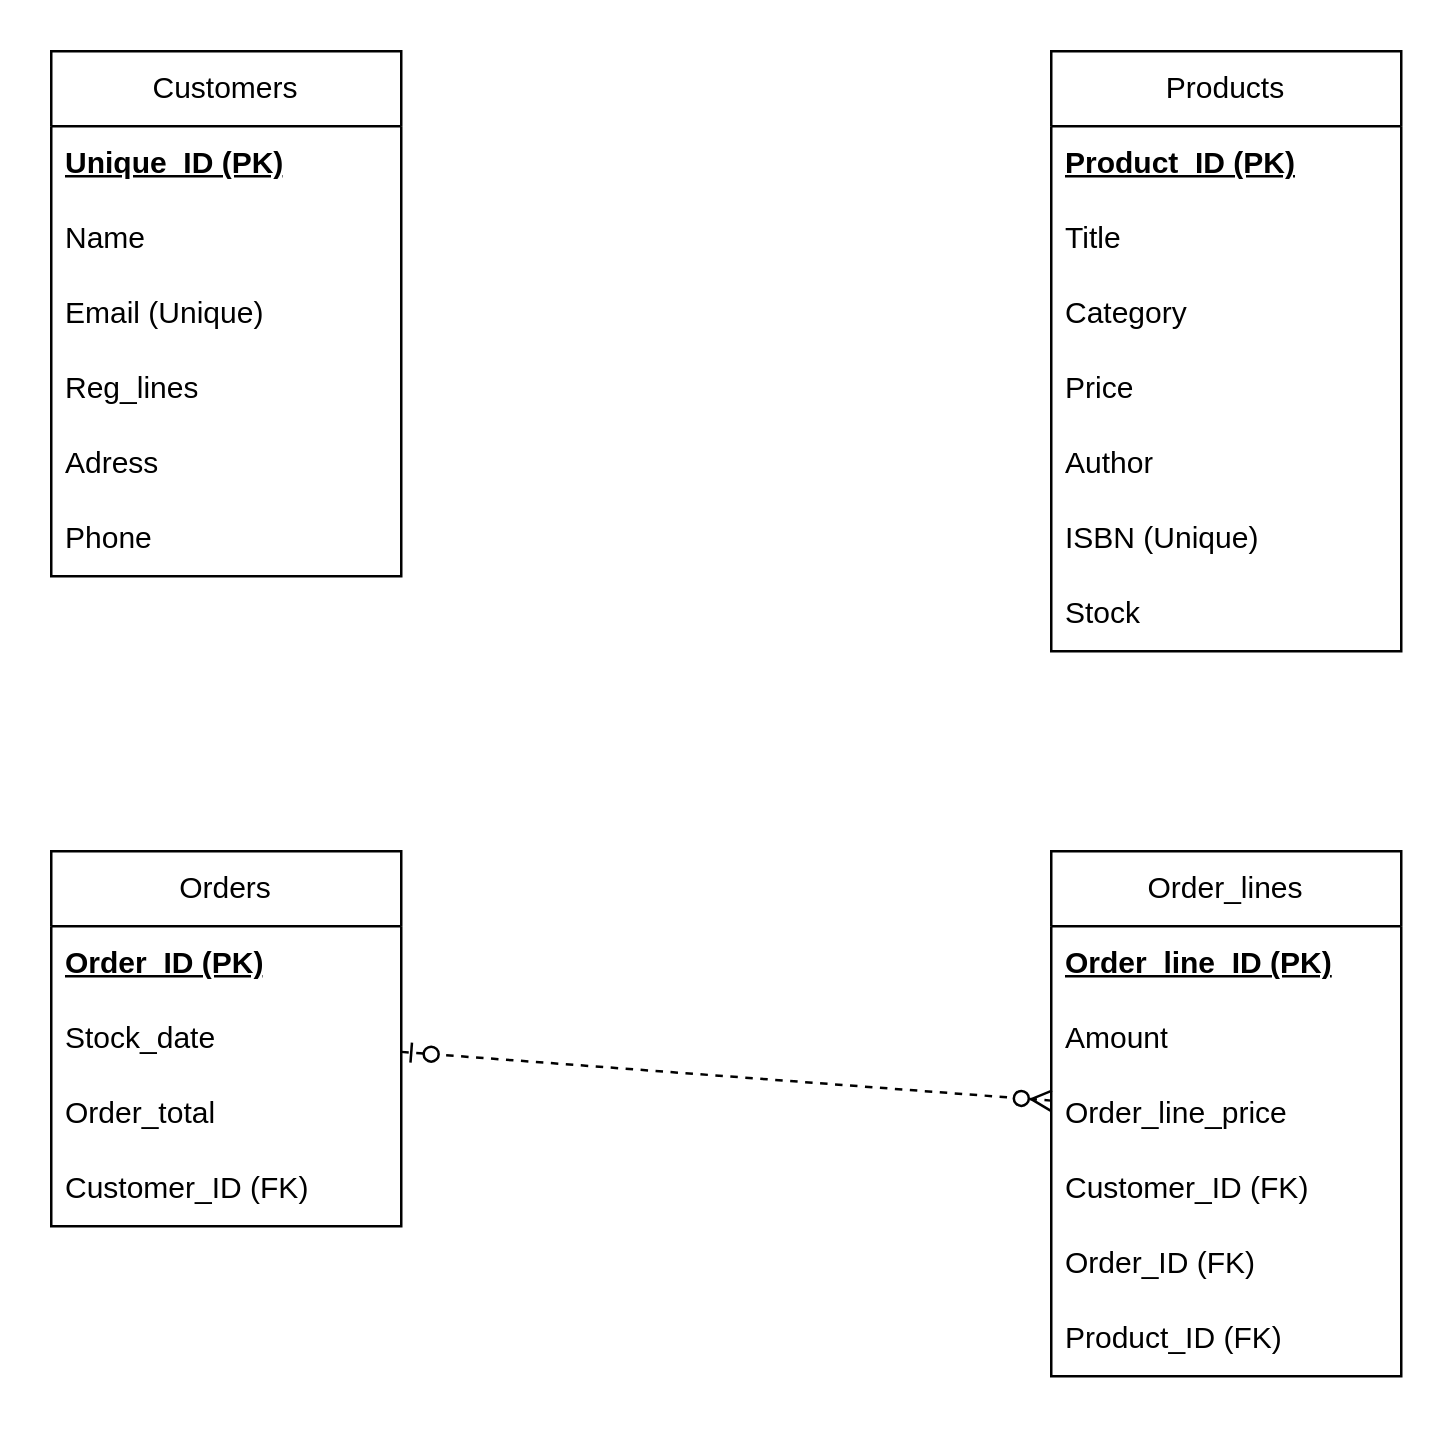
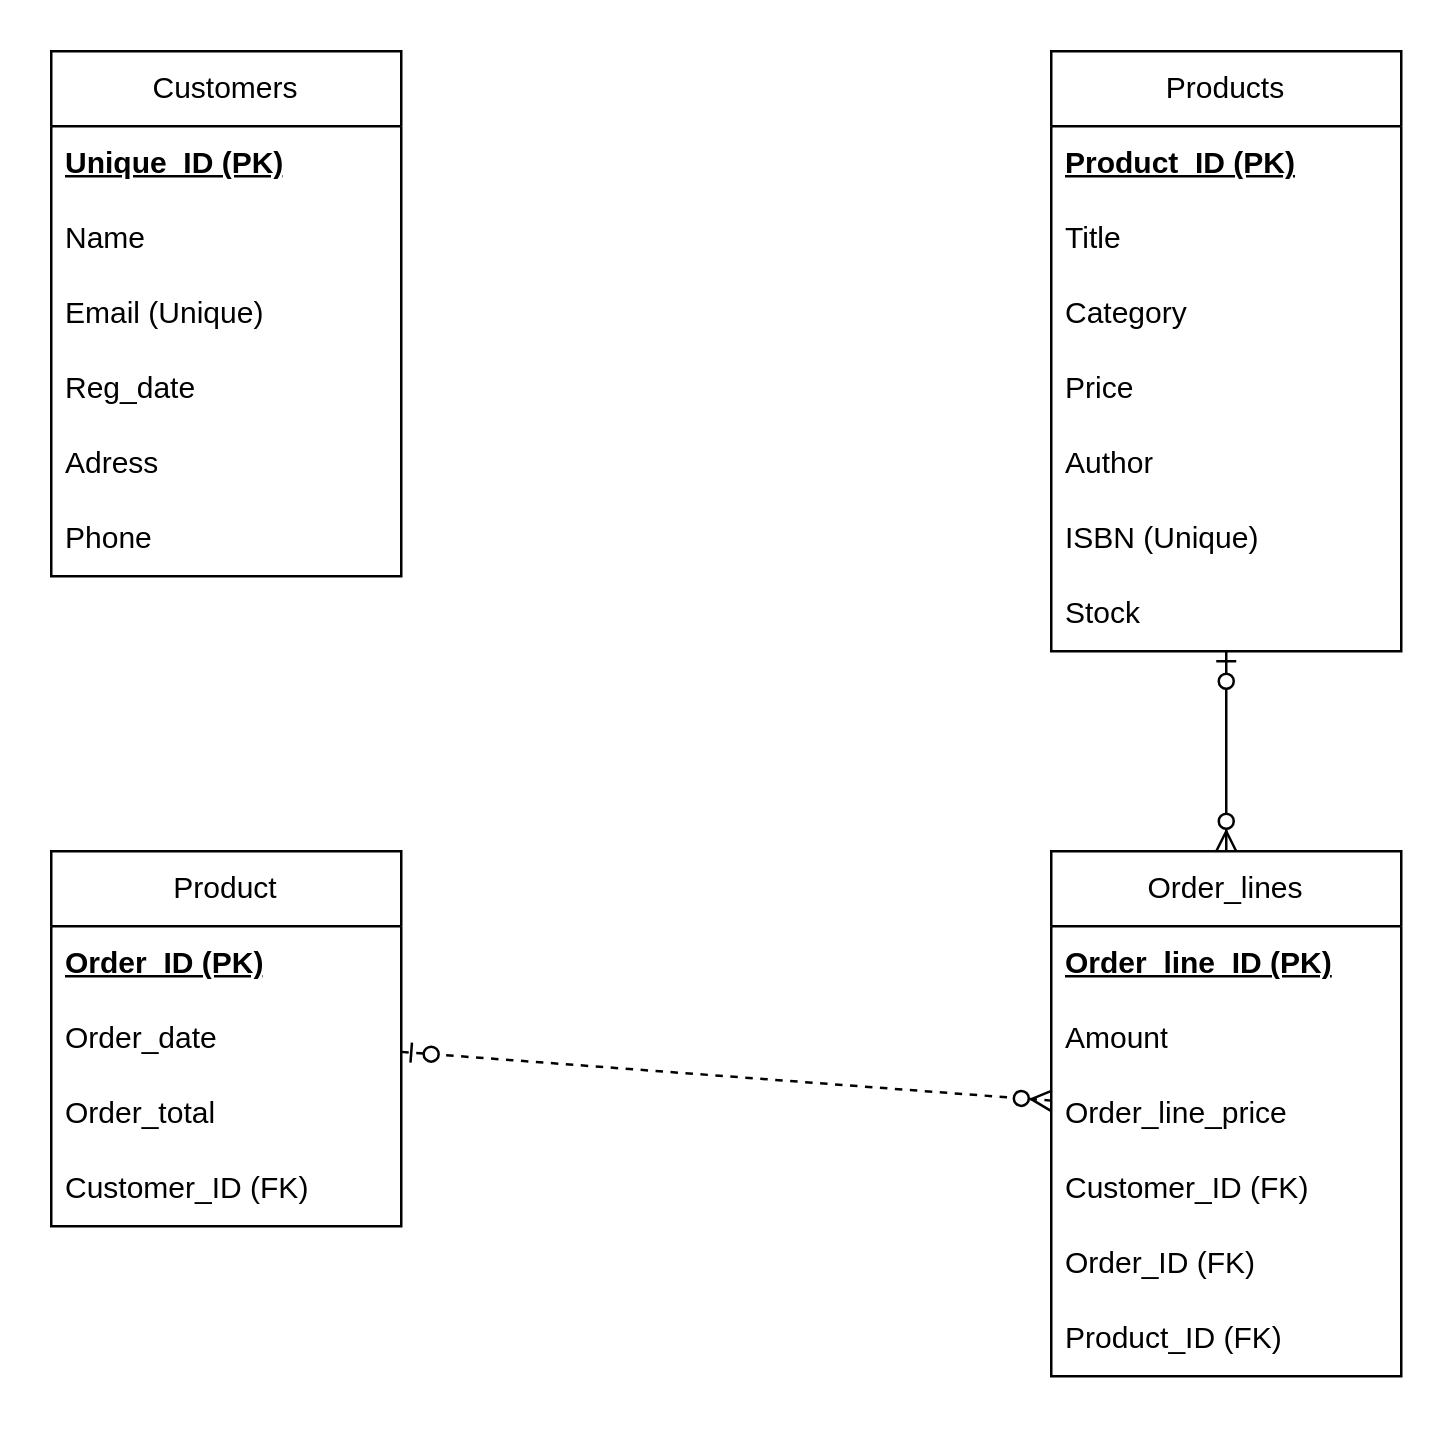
(134, 389) -> (133, 389)
none -> (1226, 750)
(226, 889) -> (226, 889)
(150, 1039) -> (150, 1039)
